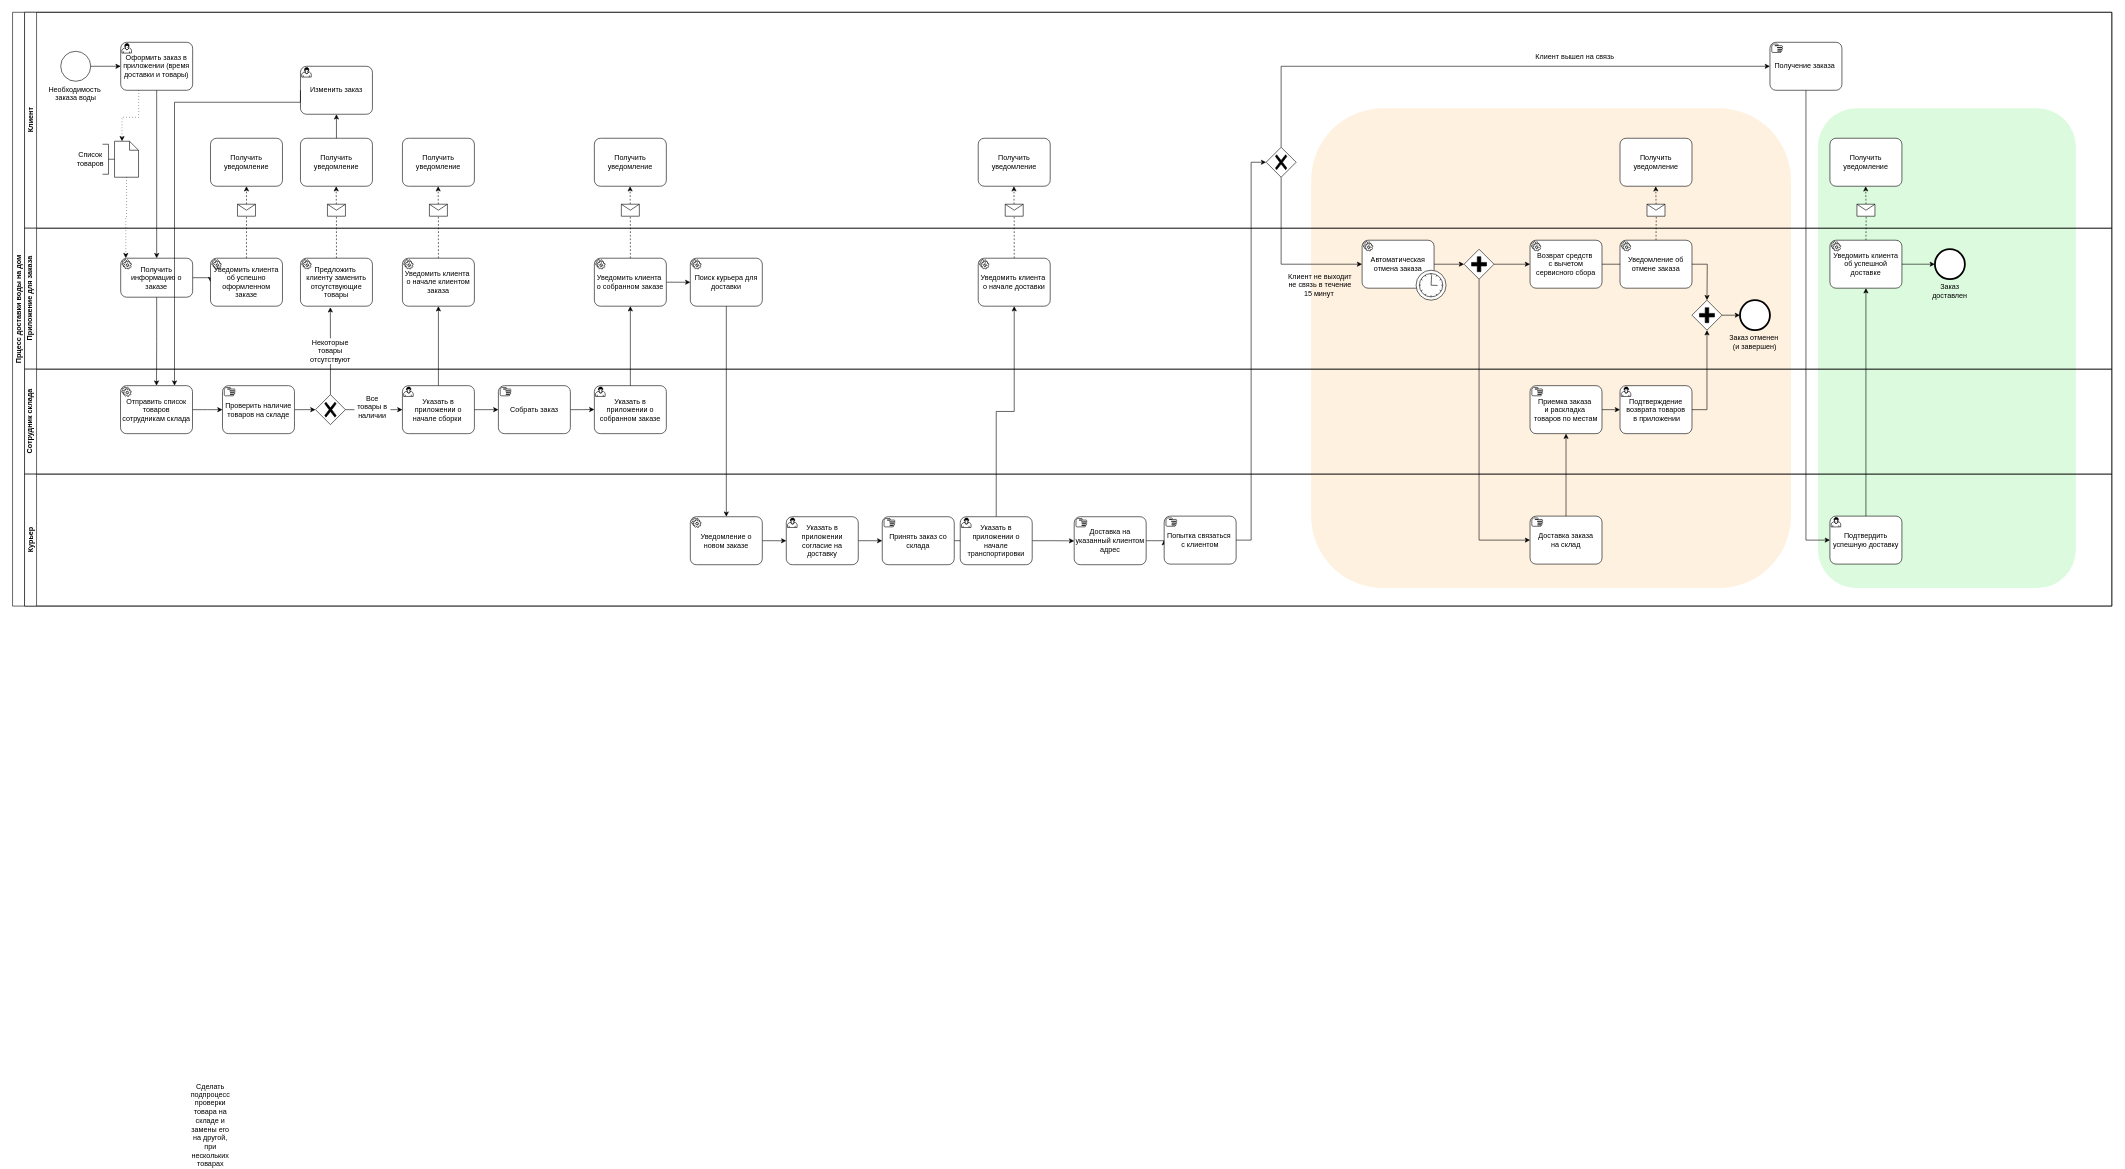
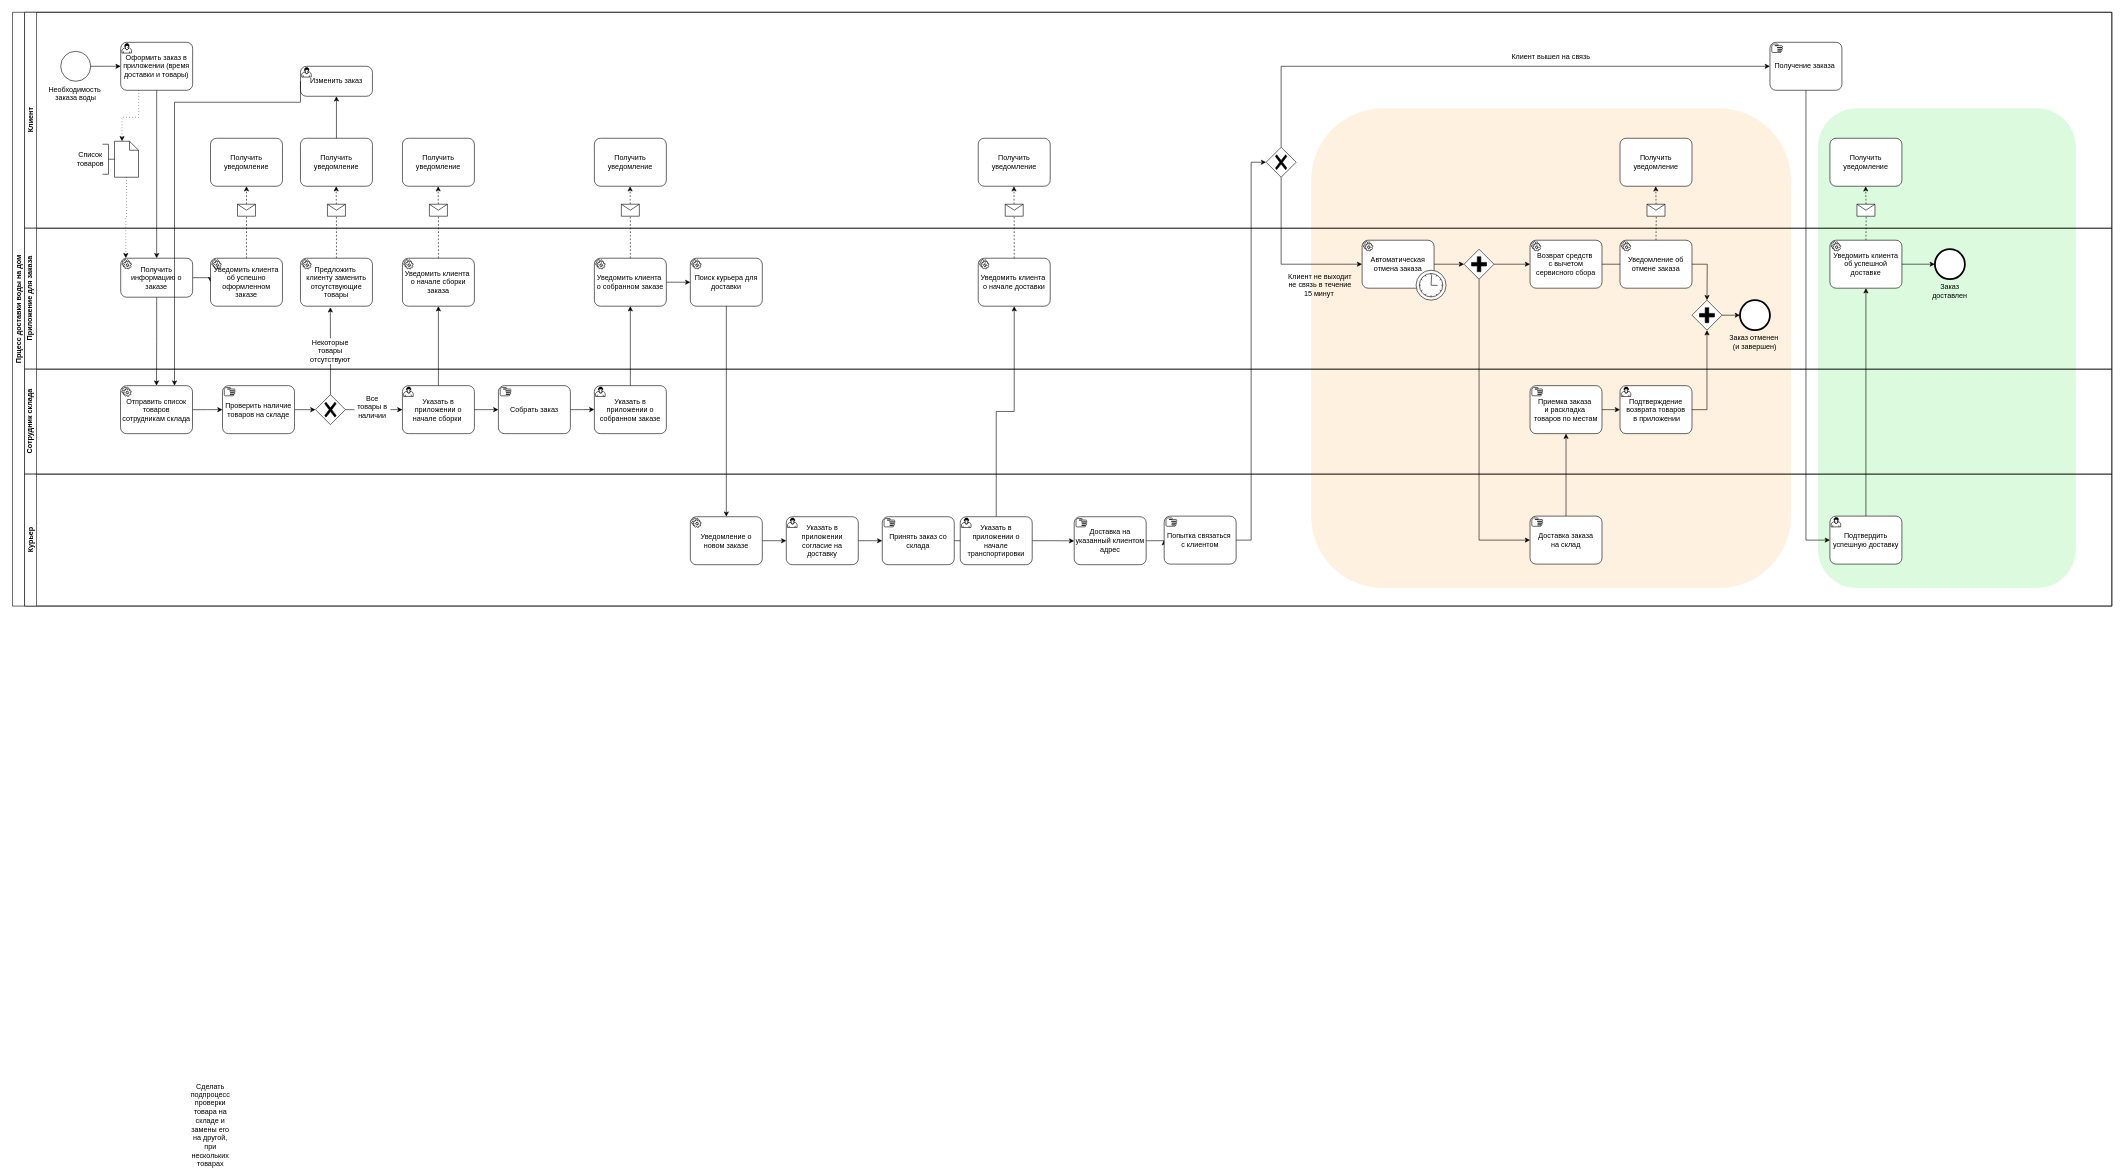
(1575, 57) -> (1551, 57)
(336, 90) -> (336, 81)
(438, 282) -> (438, 282)
